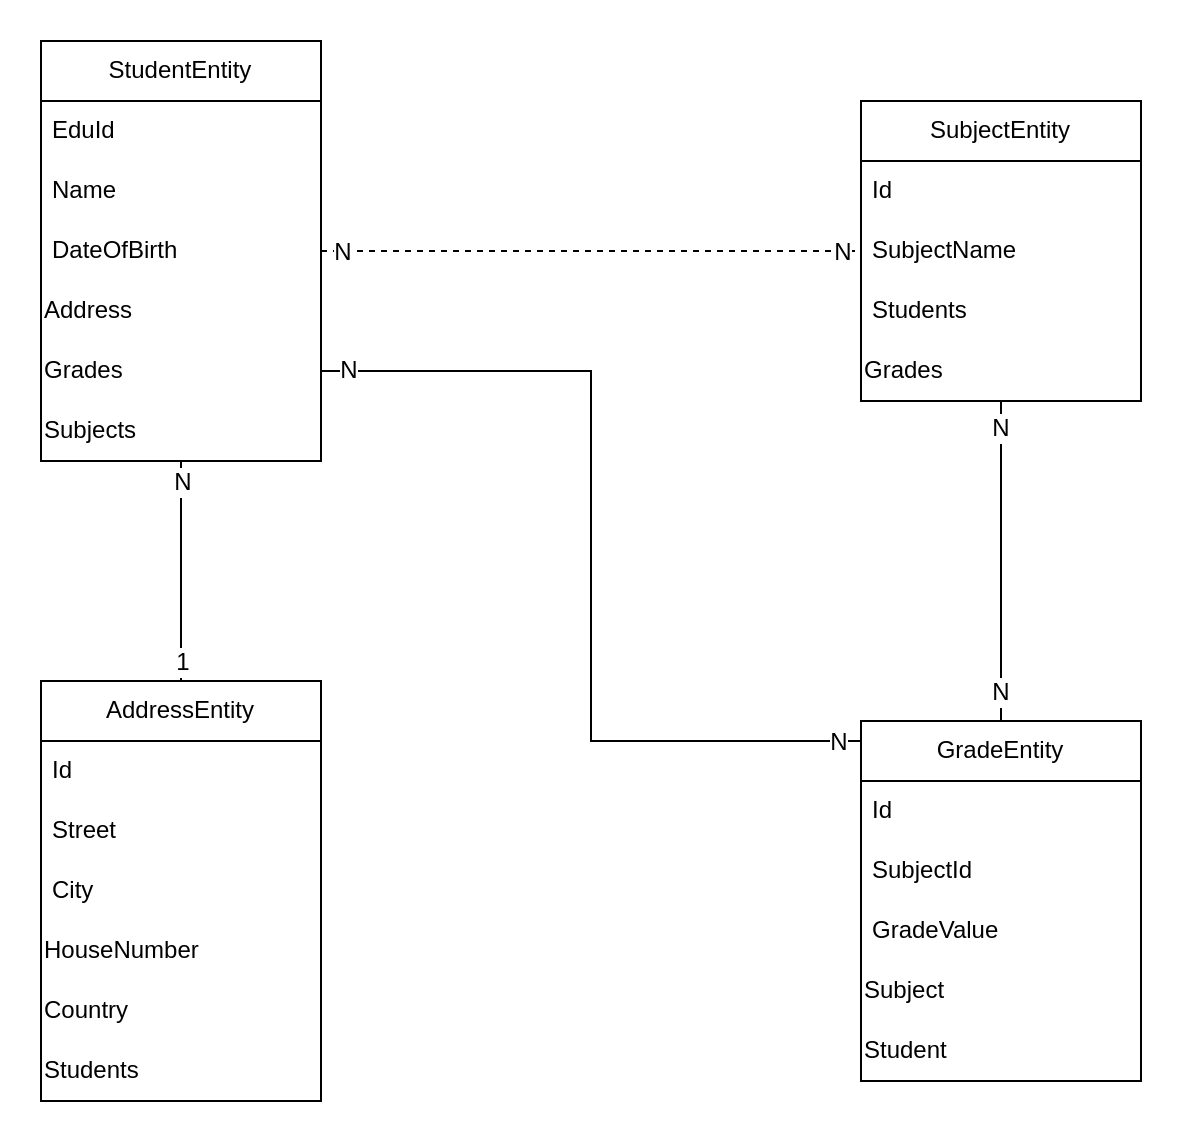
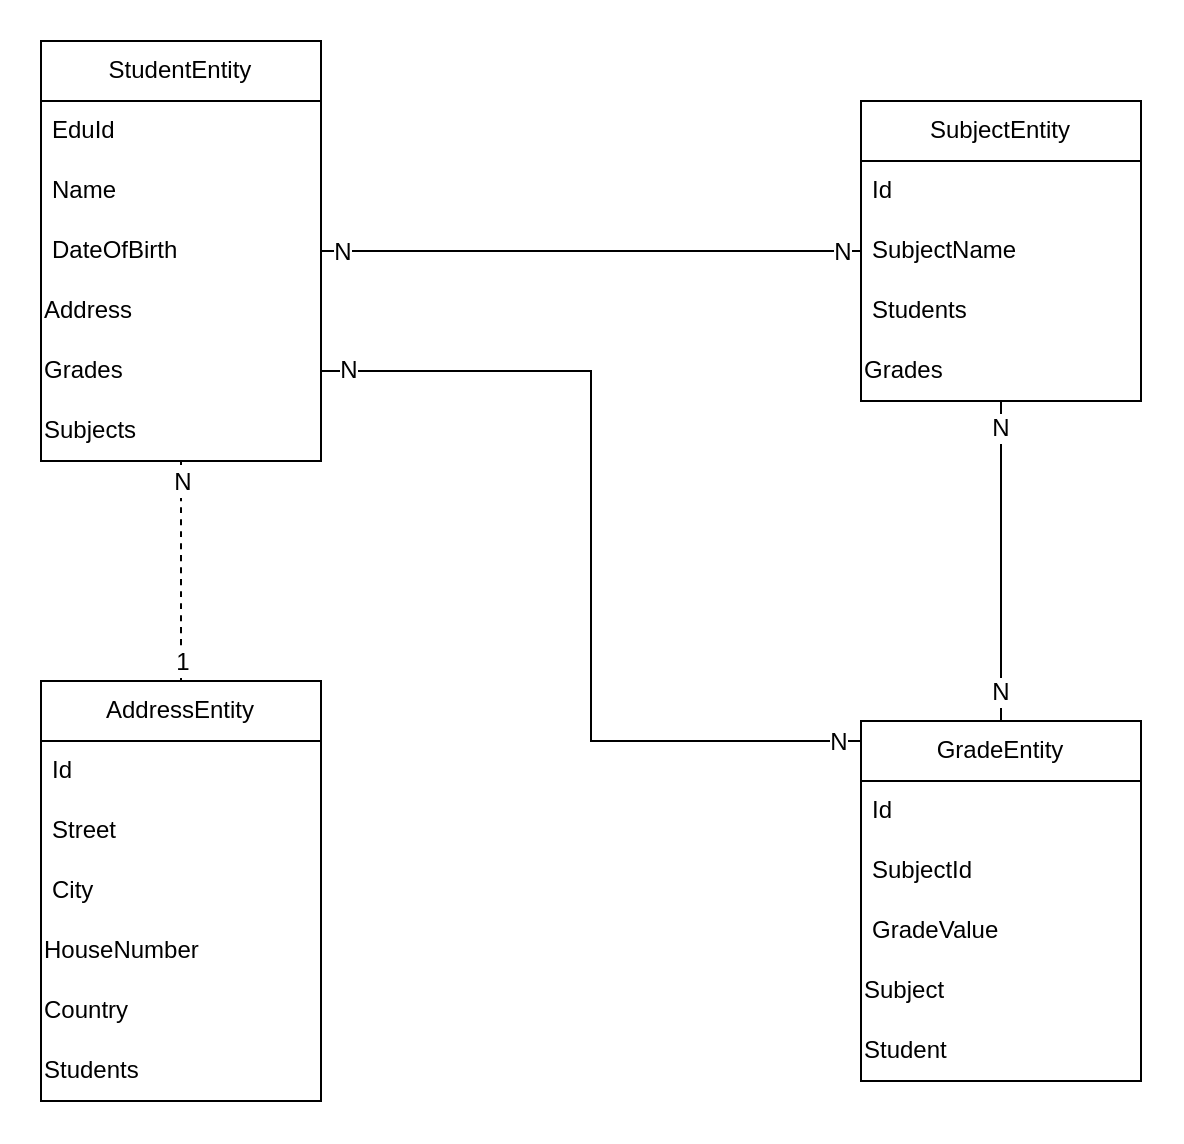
(592, 251) -> (592, 251)
(181, 573) -> (181, 573)
